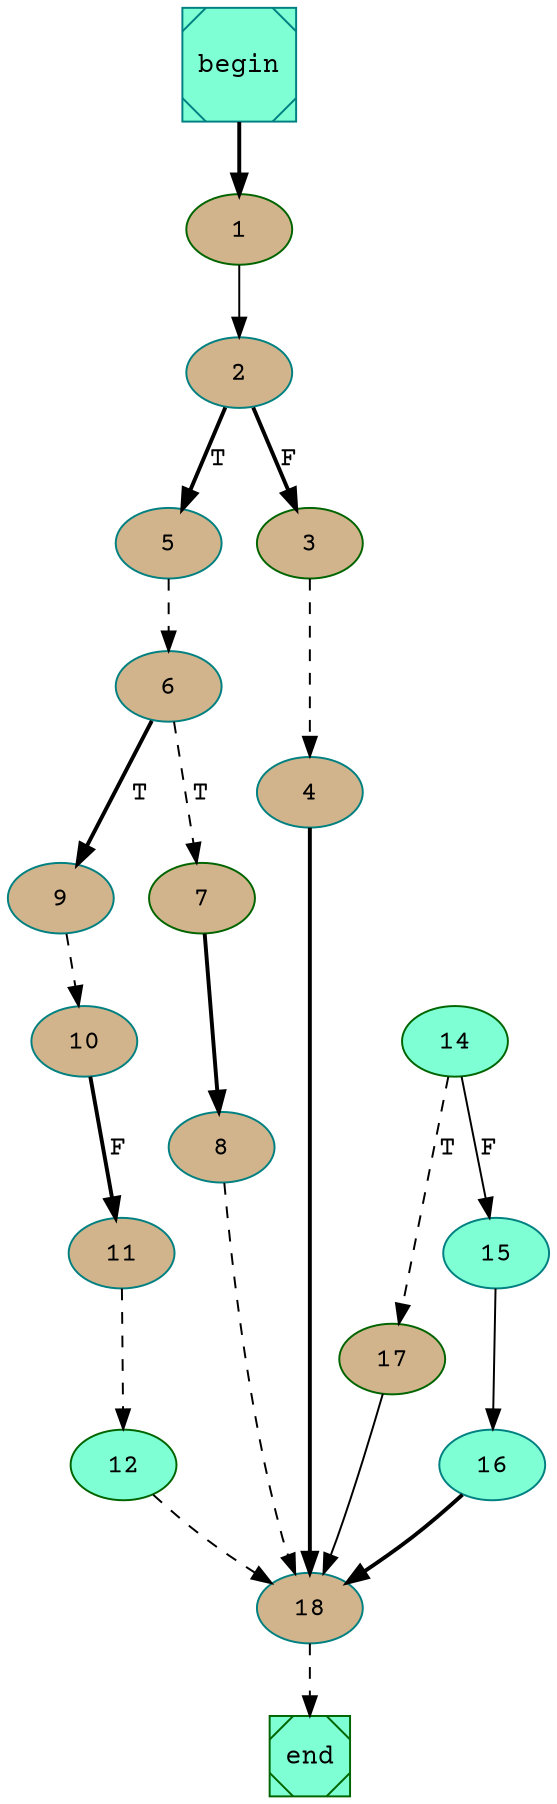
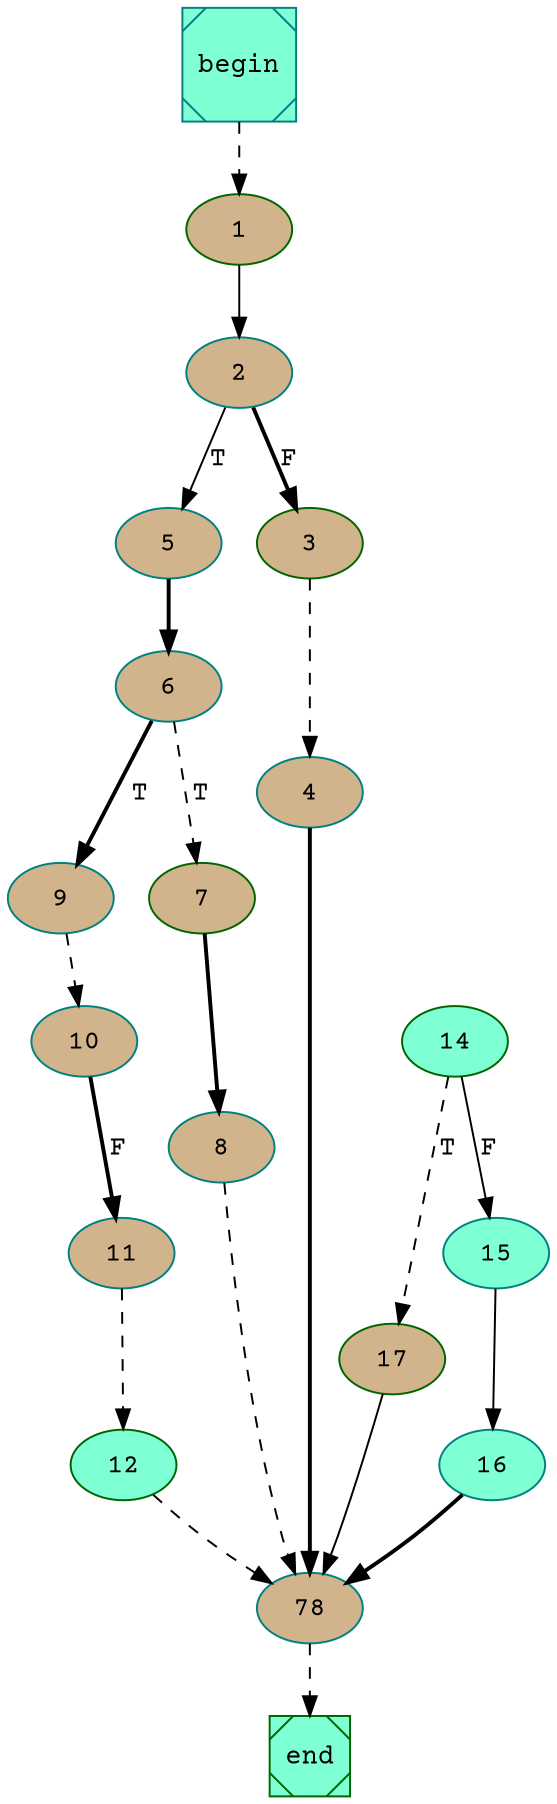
(239, 148) -> (239, 148)
(208, 449) -> (208, 449)
(169, 605) -> (169, 605)
(310, 1608) -> (310, 1608)
